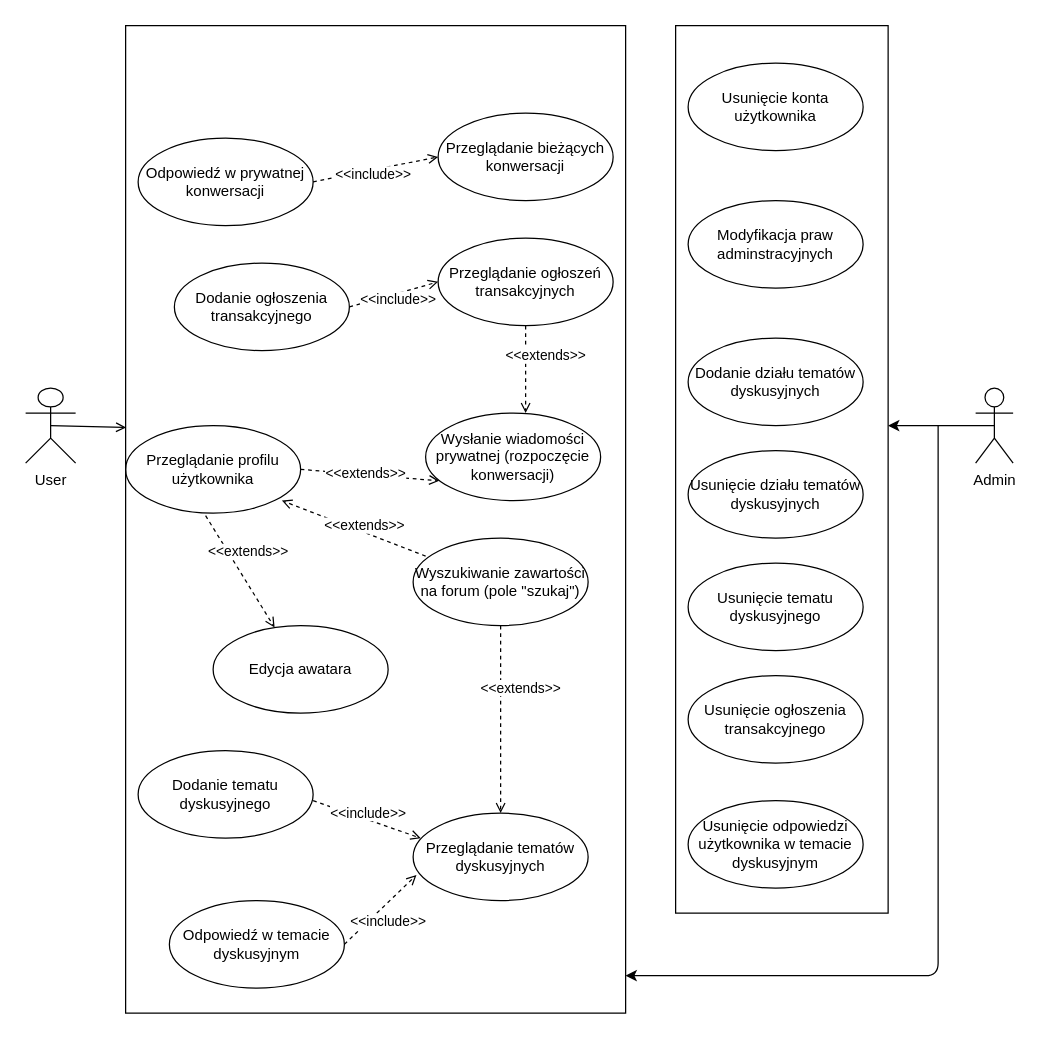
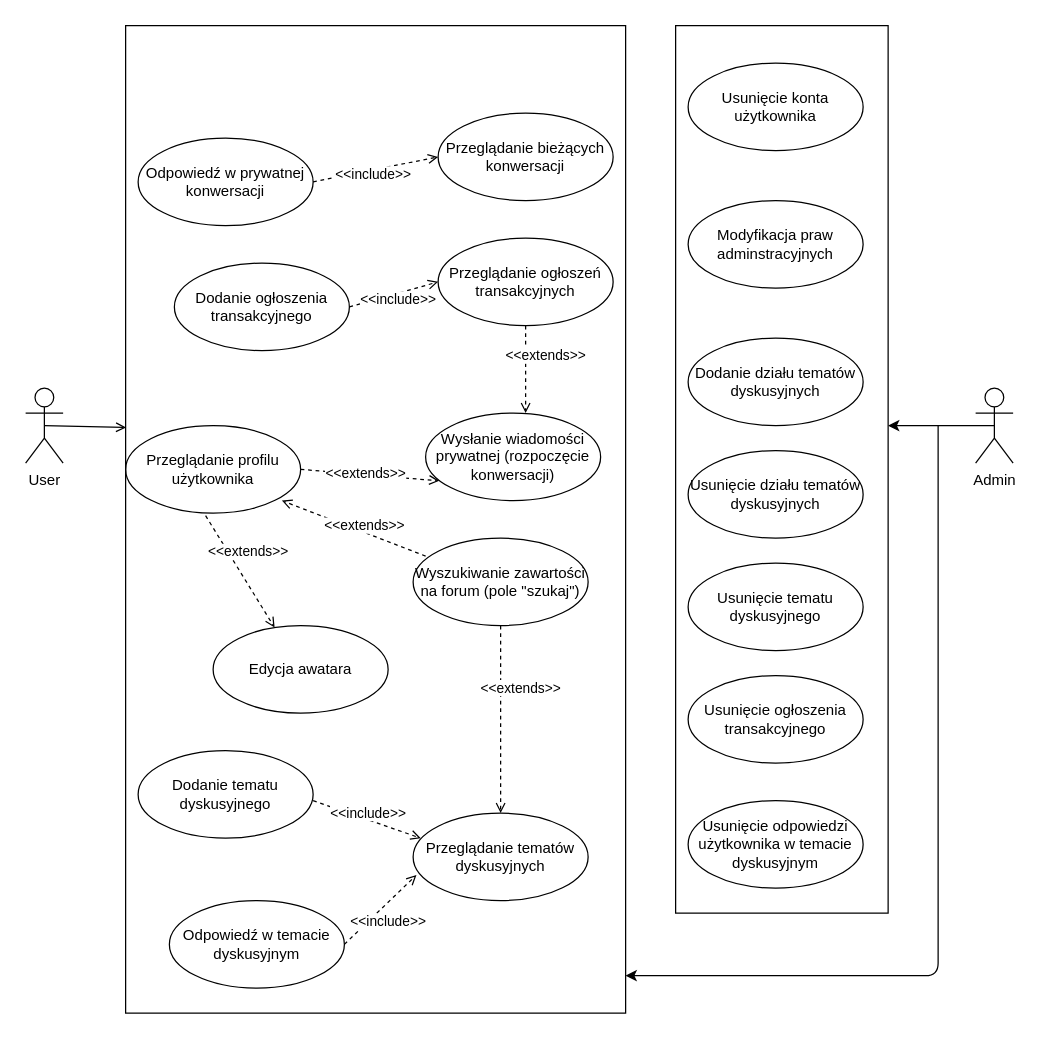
(51, 426) -> (44, 426)
